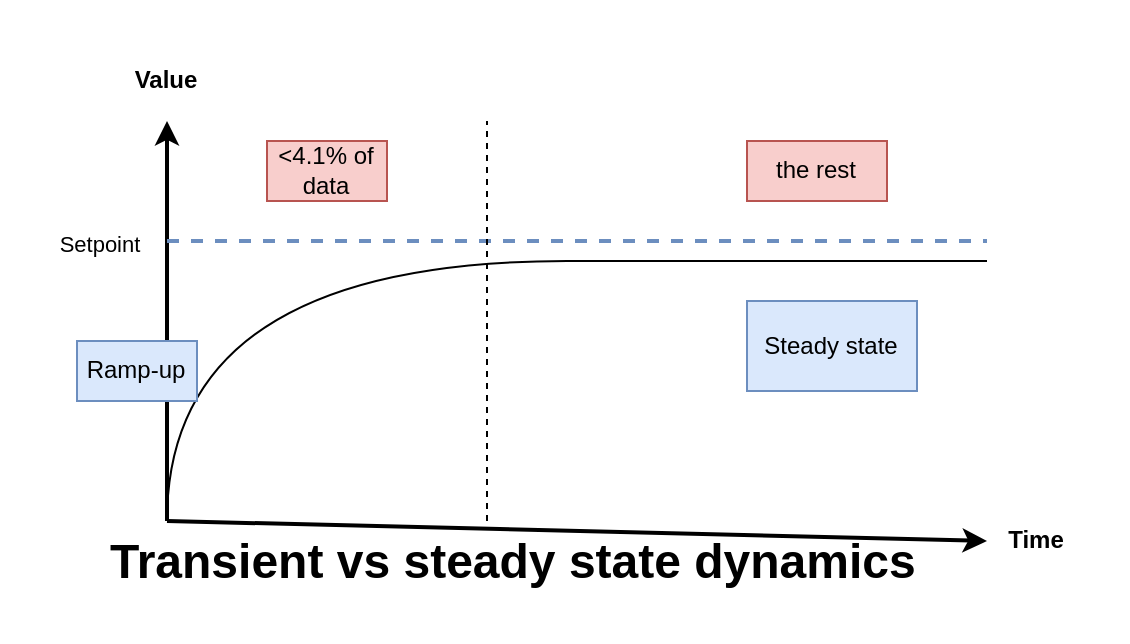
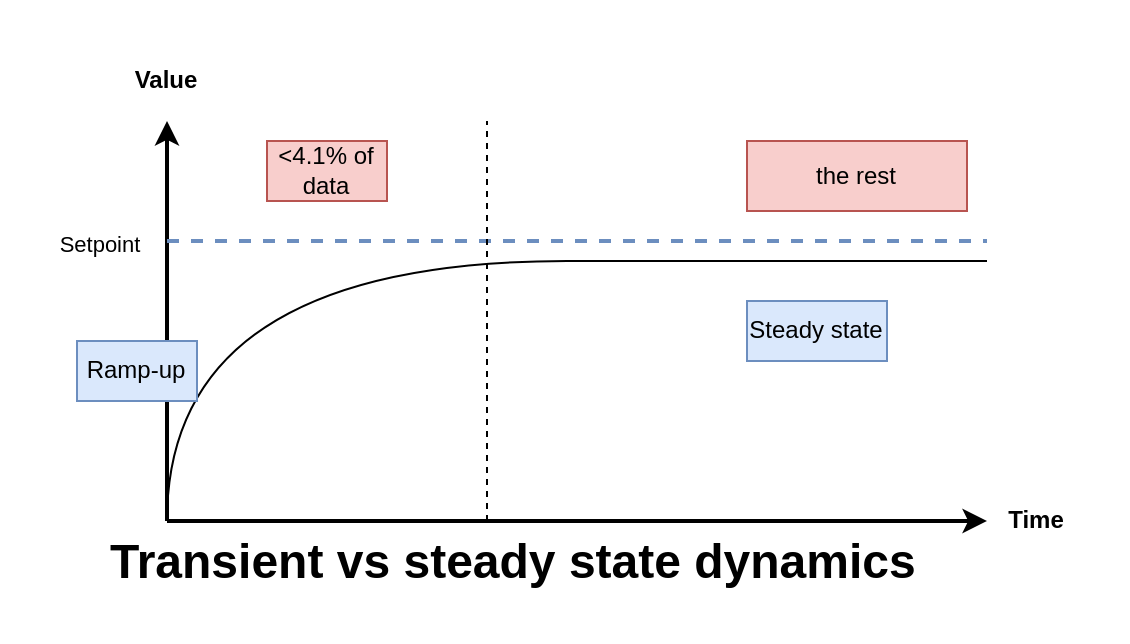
(817, 171) -> (857, 176)
(832, 346) -> (817, 331)
(1037, 541) -> (1037, 521)
